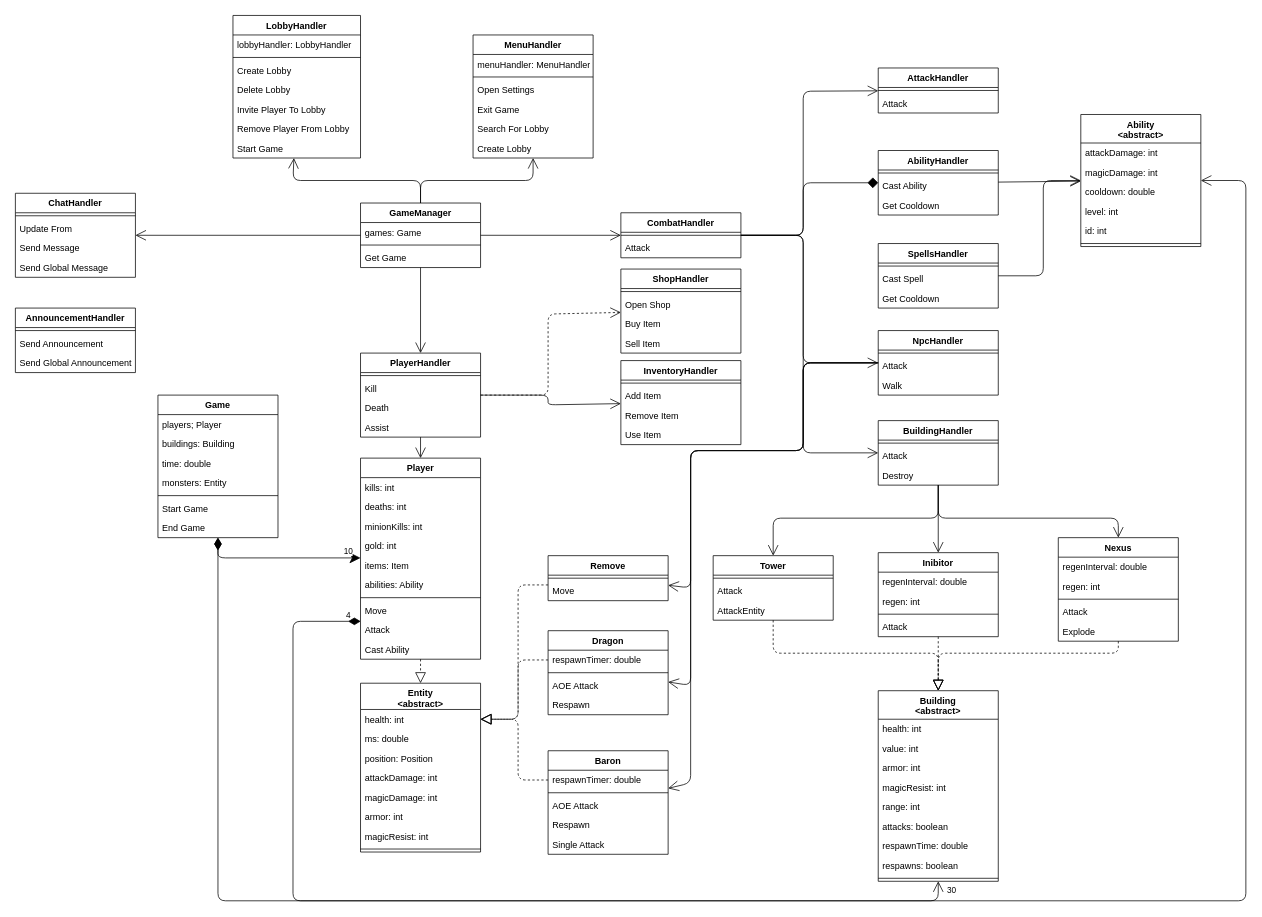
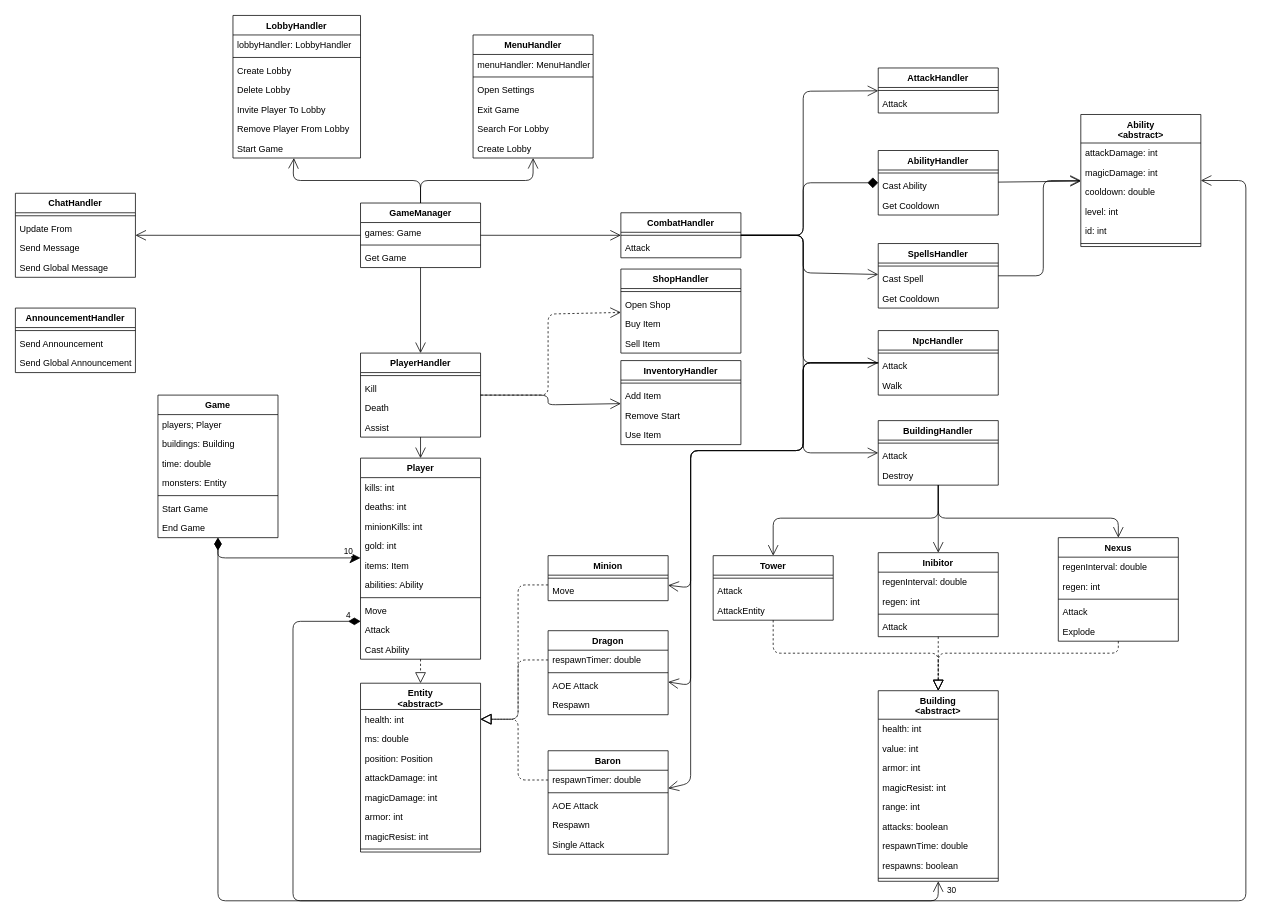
none -> (839, 273)
(651, 416) -> (654, 416)
(608, 566) -> (608, 566)
